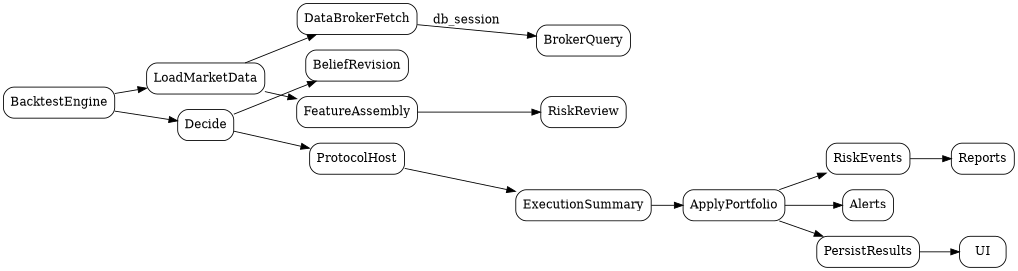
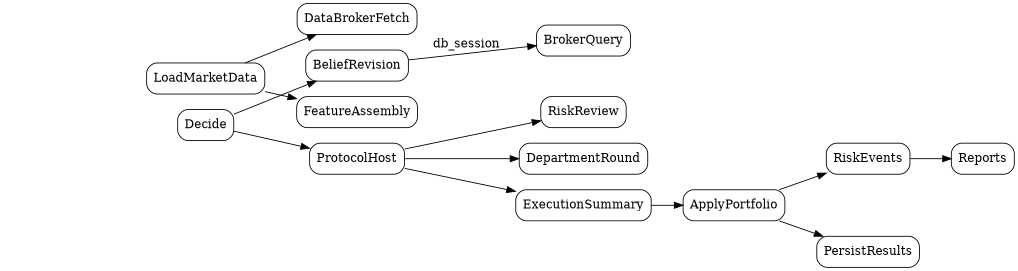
(472, 30) -> (468, 53)
(59, 103) -> none
(475, 112) -> (468, 136)
none -> (583, 159)
(868, 205) -> none
(983, 252) -> none
